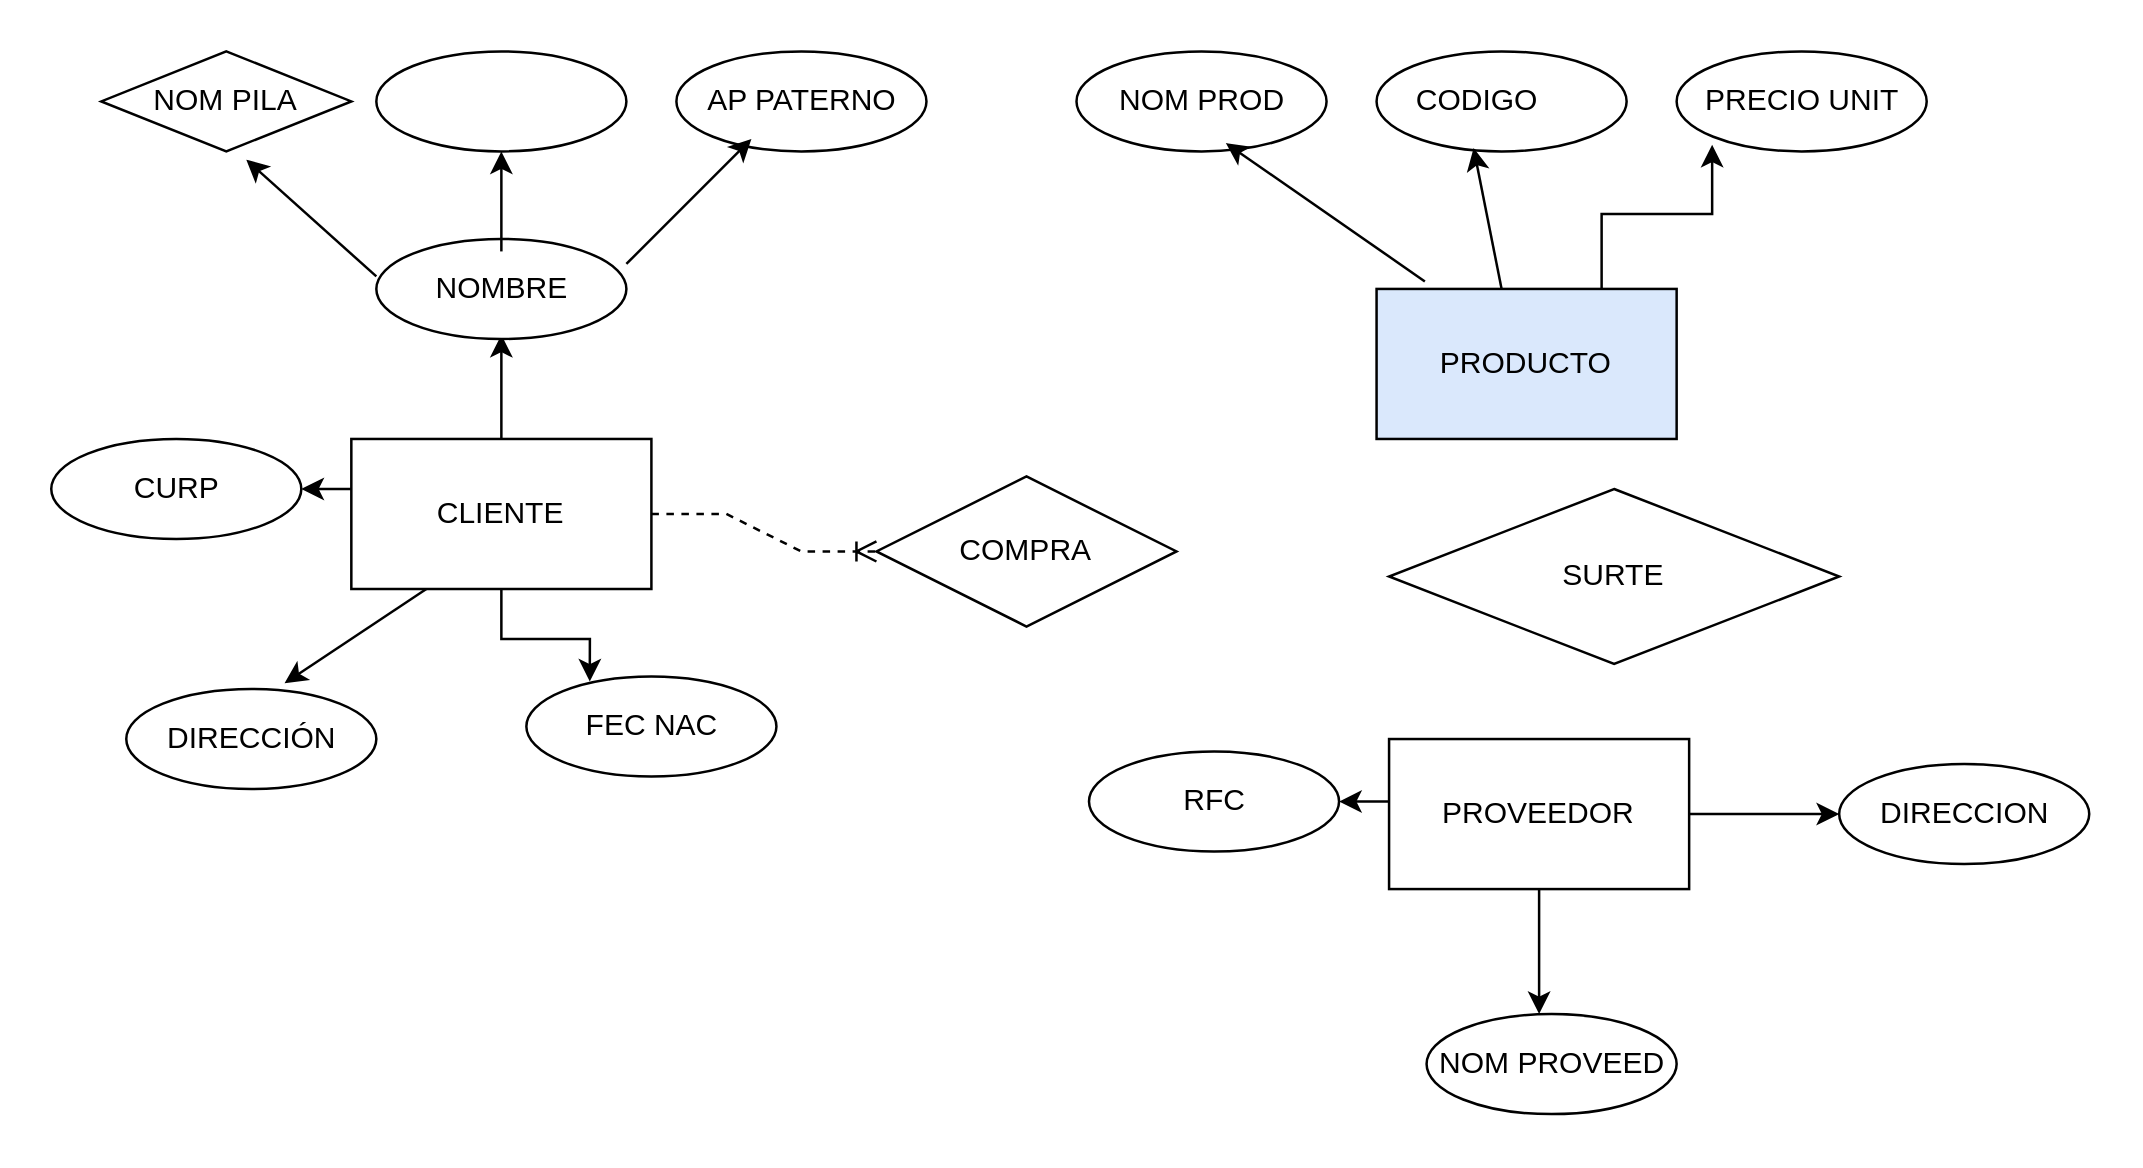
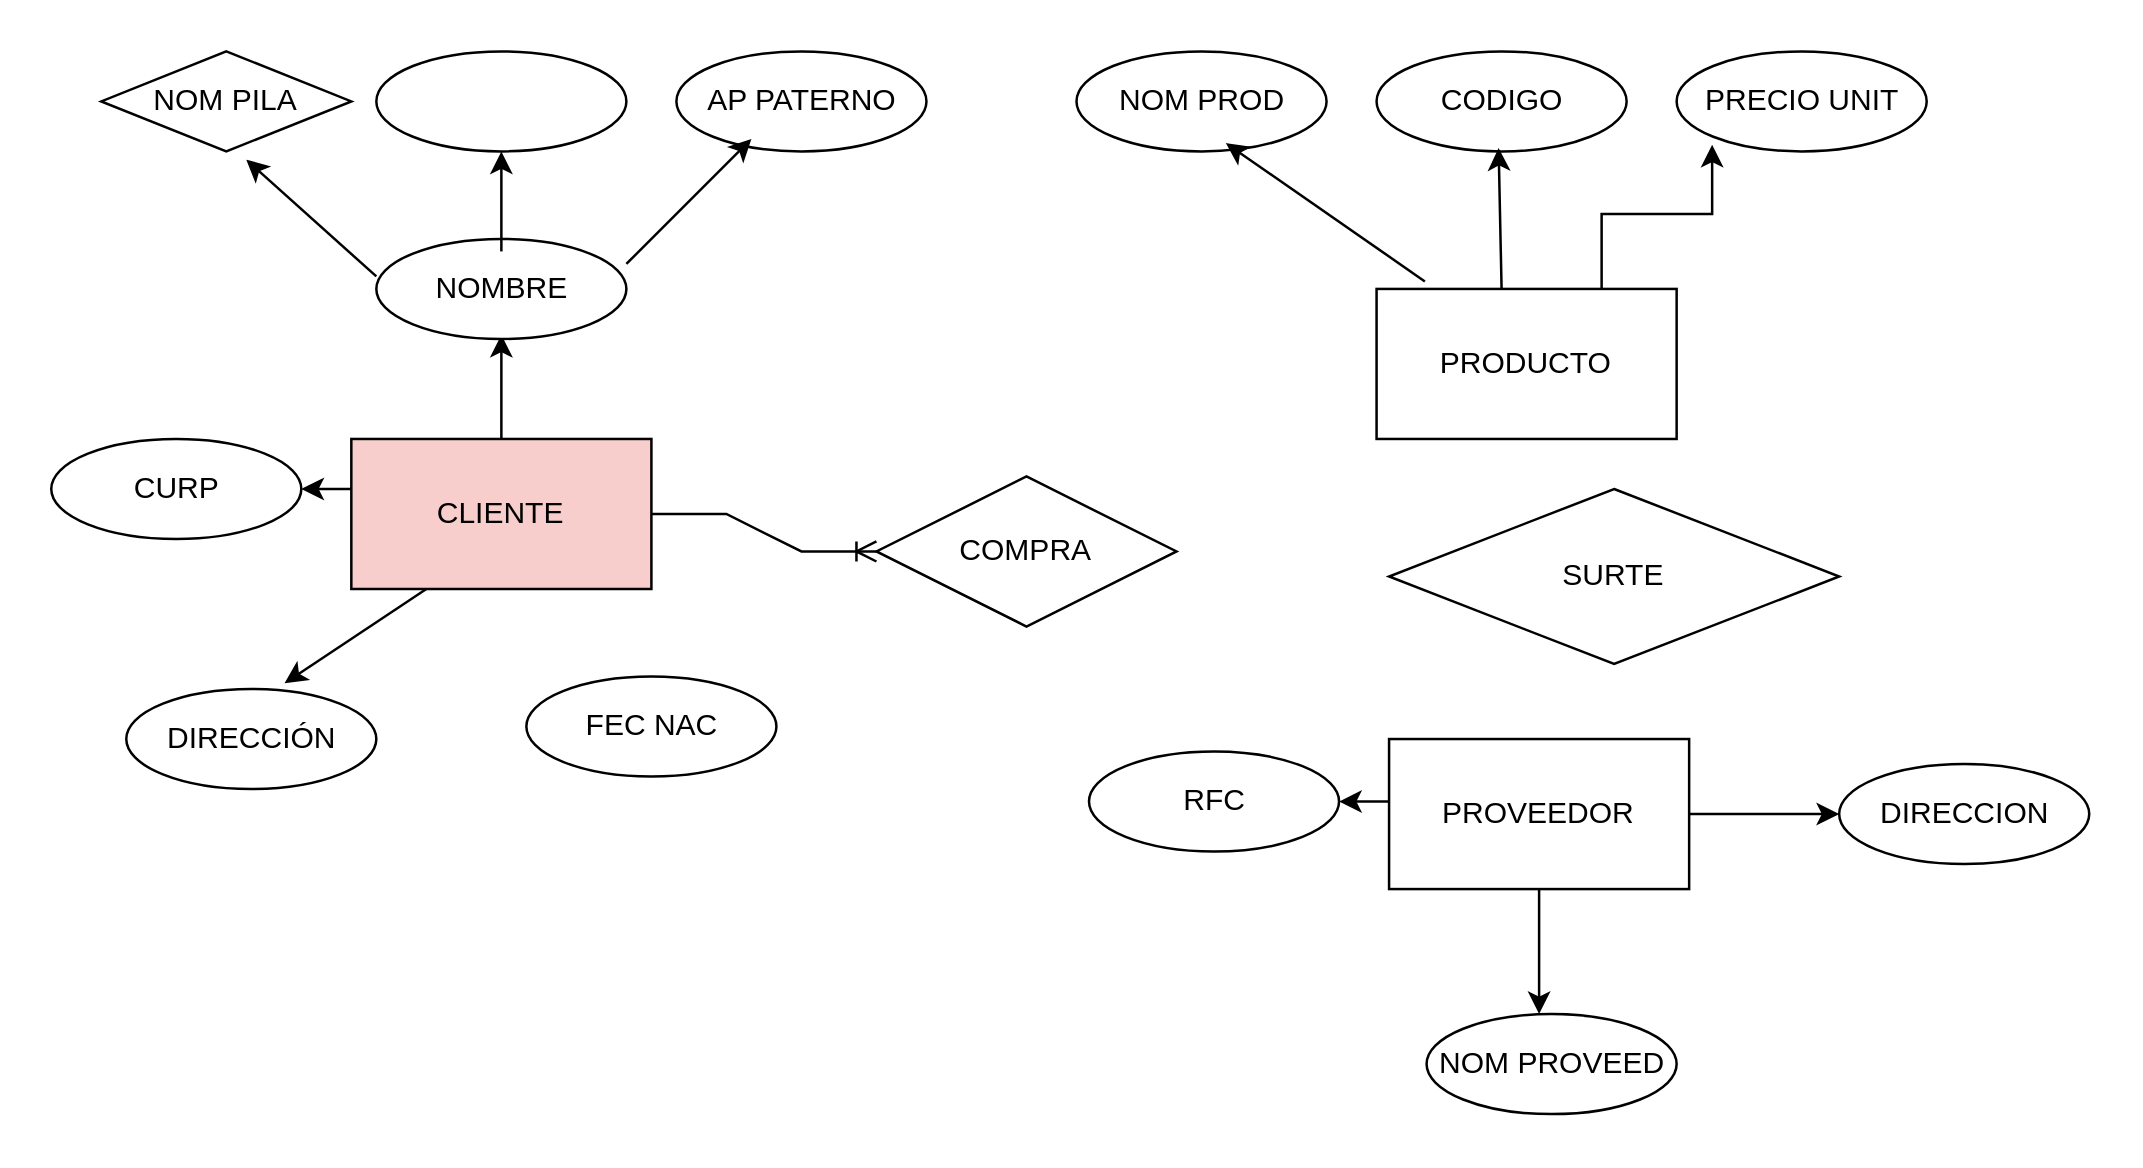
(1476, 101) -> (1501, 101)
(1526, 364) -> (1526, 364)
(501, 514) -> (501, 514)
(763, 532) -> (763, 532)
(533, 639) -> none
